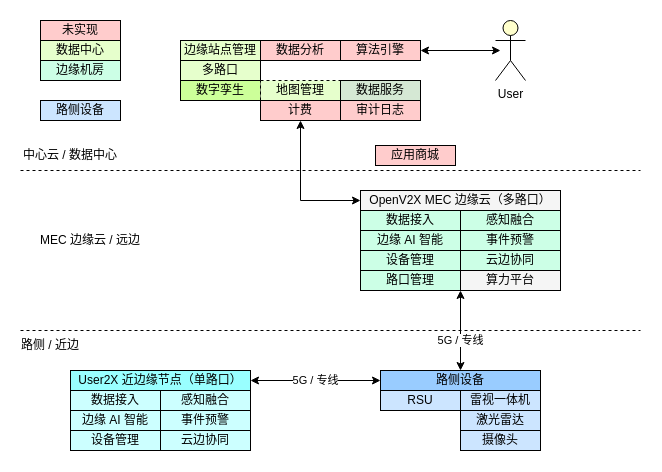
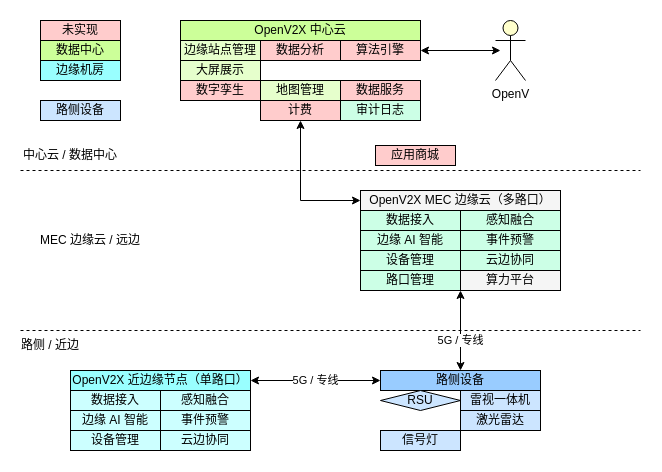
none -> (301, 31)
(81, 51) -> (81, 51)
(81, 71) -> (81, 71)
(221, 71) -> (221, 71)
(221, 91) -> (221, 91)
(301, 91) -> (301, 91)
(381, 91) -> (381, 91)
(511, 95) -> (511, 95)
(381, 111) -> (381, 111)
(161, 381) -> (161, 381)
(421, 401) -> (421, 401)
none -> (421, 441)
(501, 441) -> none
